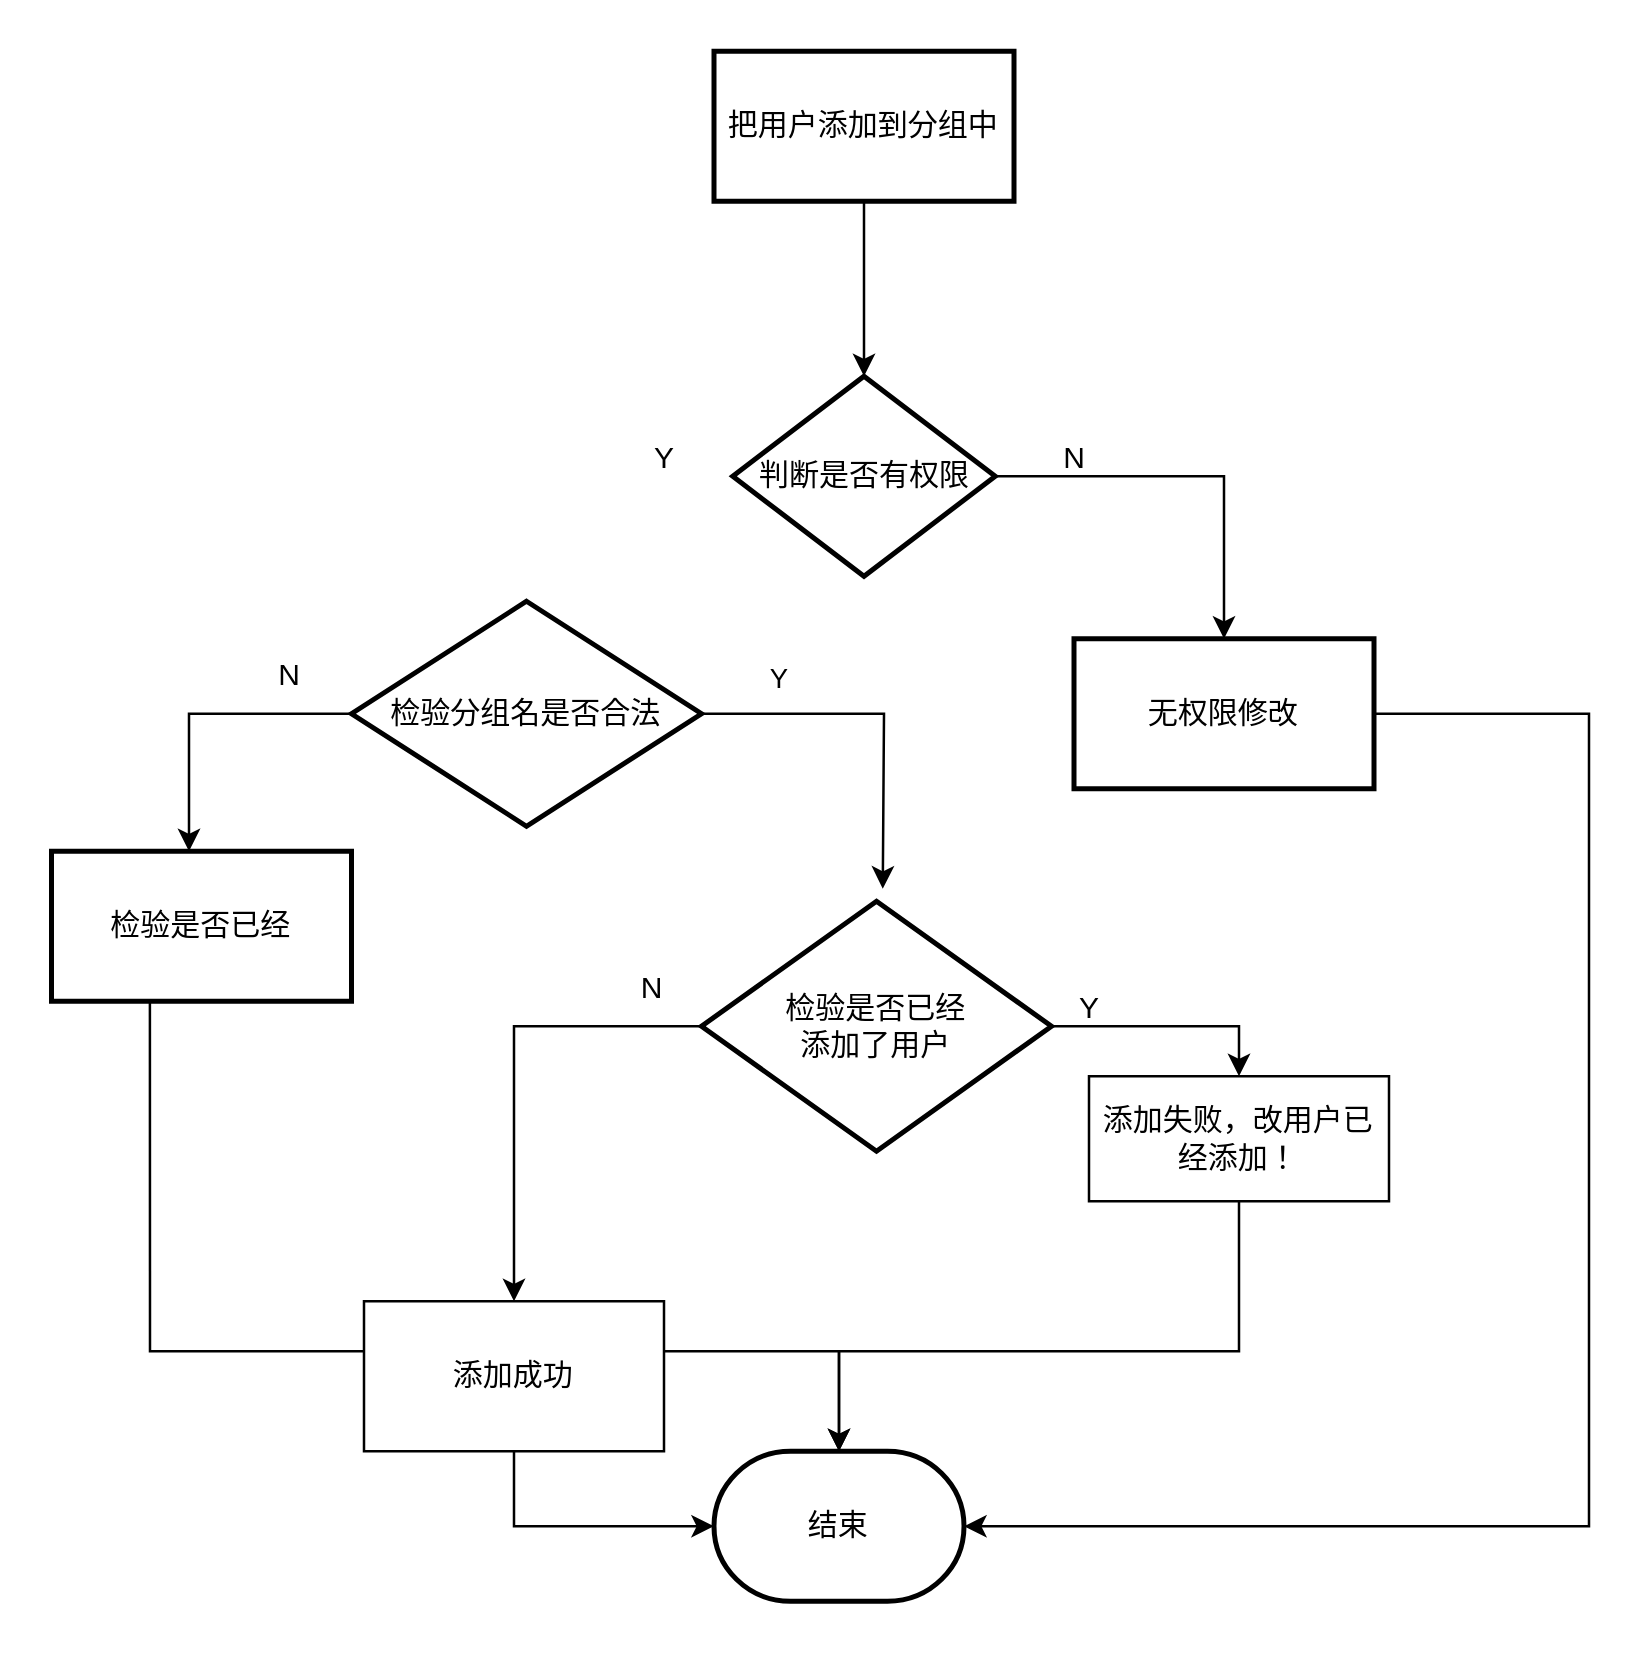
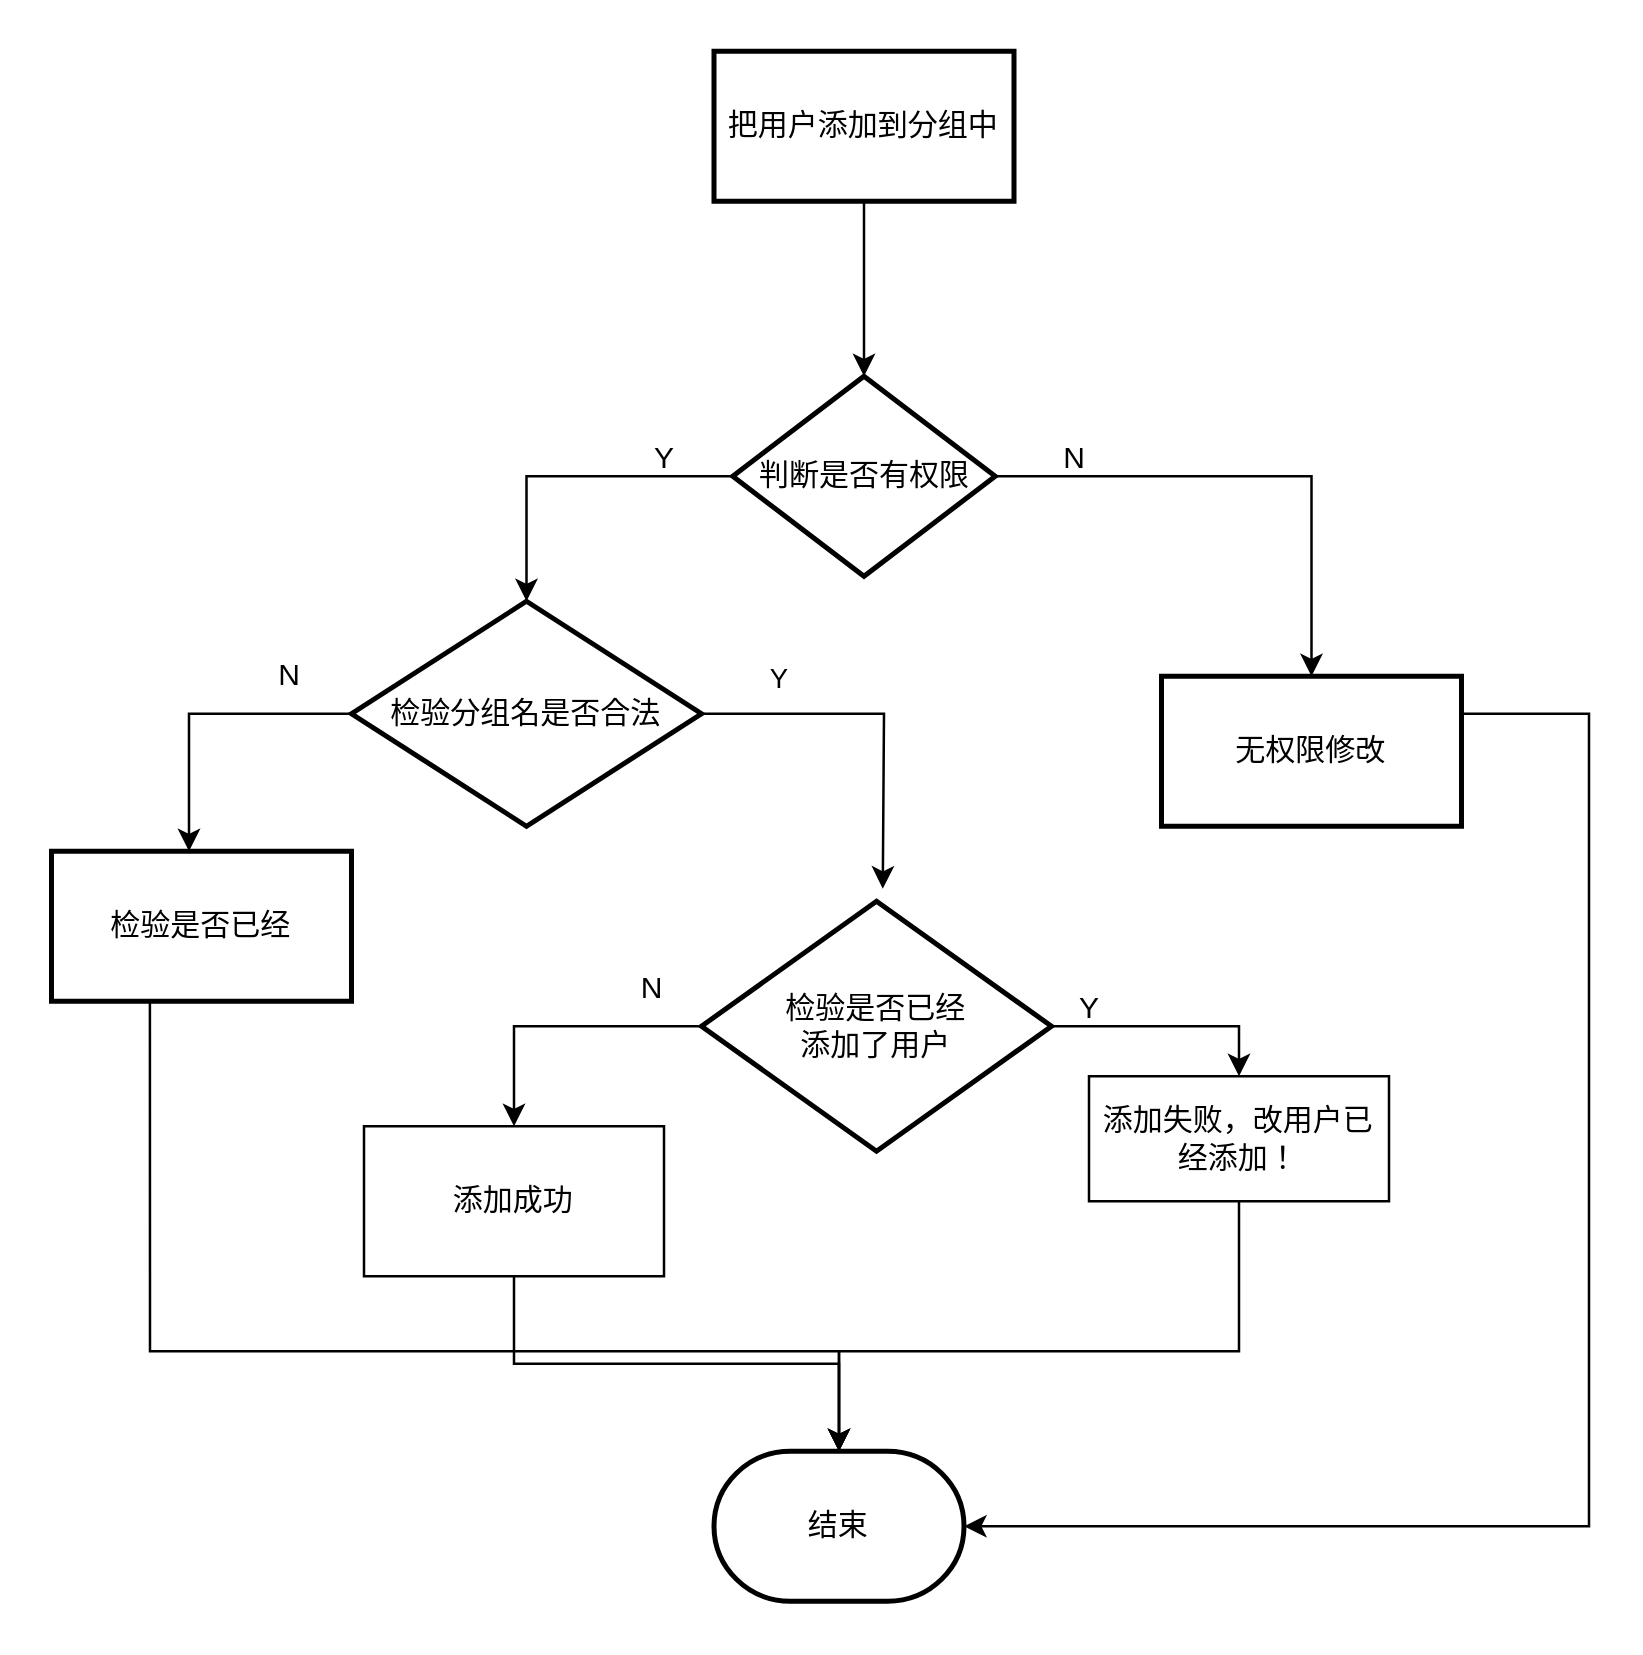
none -> (574, 476)
(1224, 714) -> (1311, 751)
(514, 1376) -> (514, 1201)
